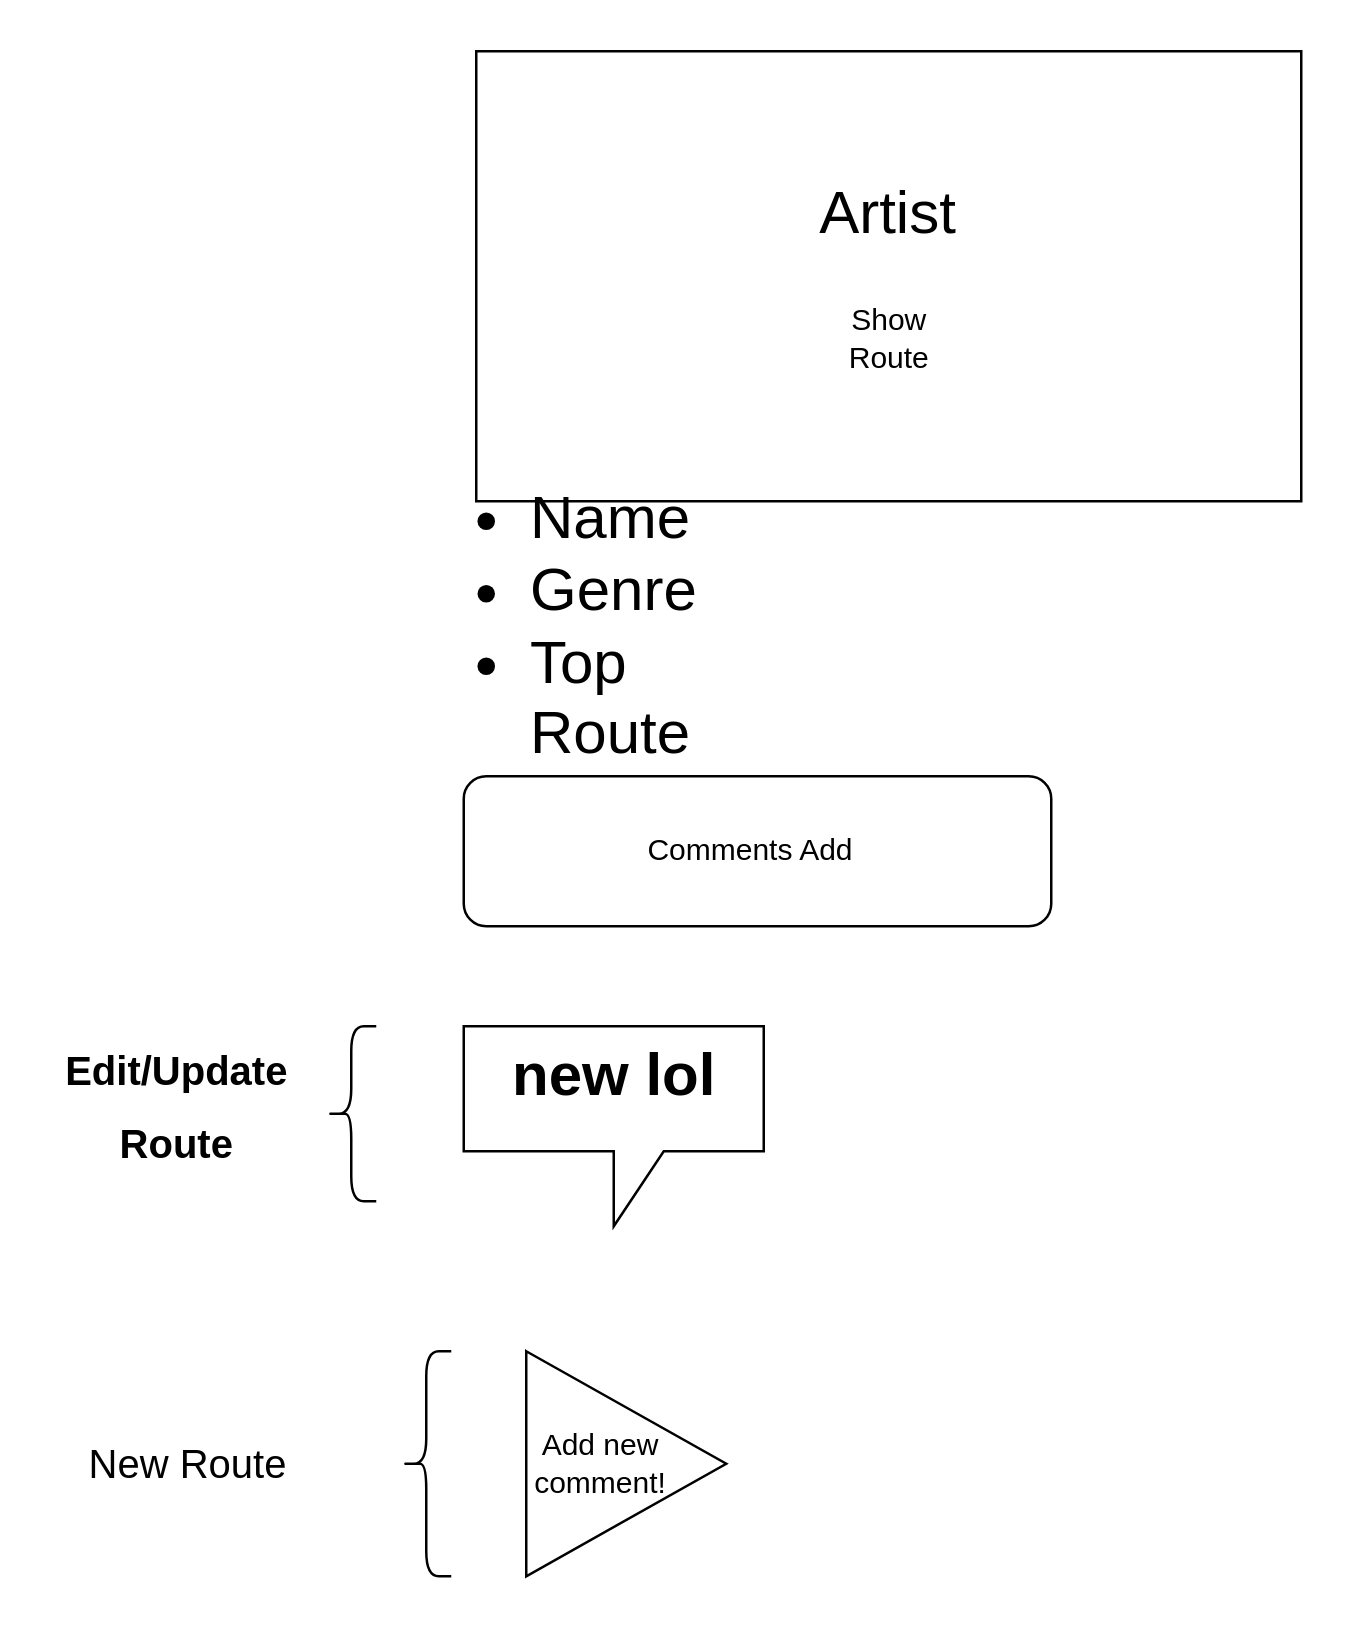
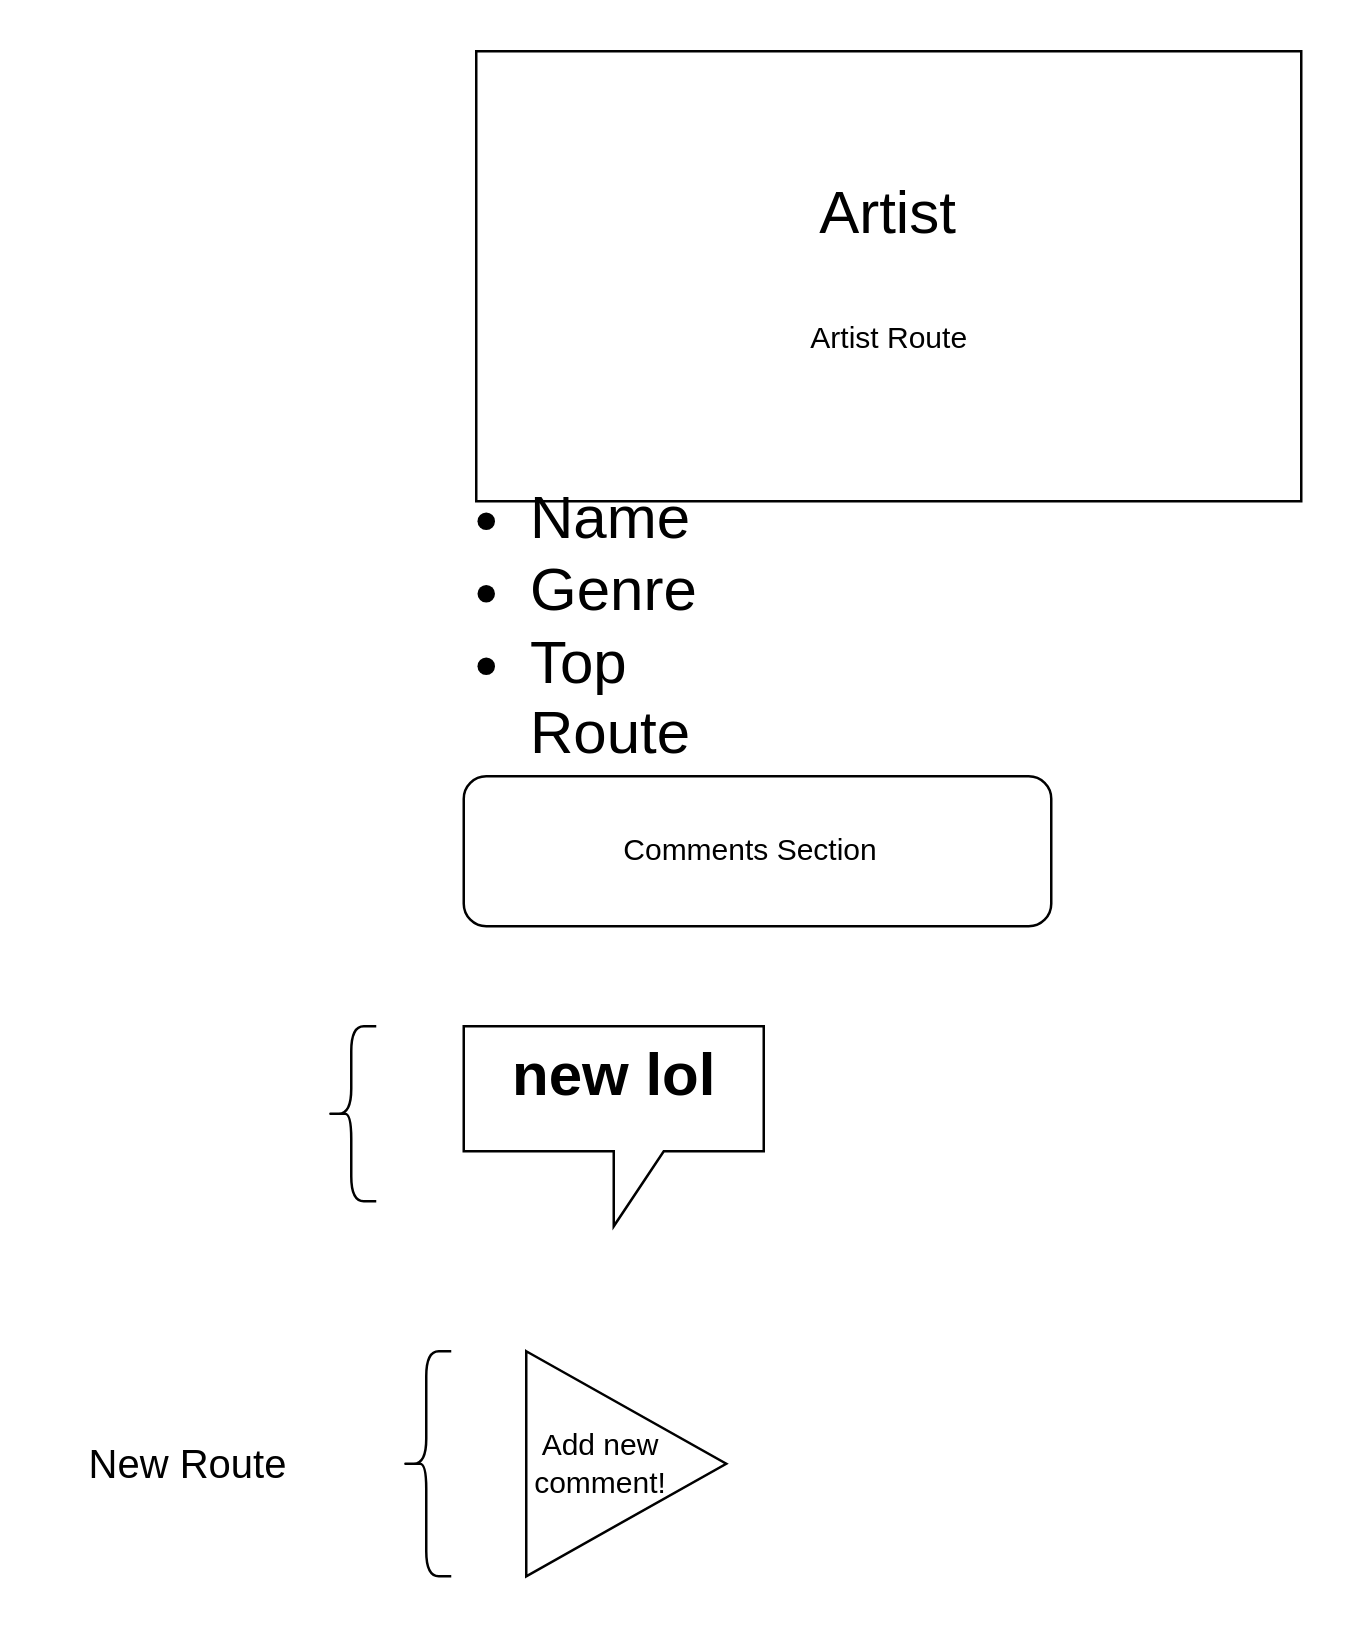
(890, 339) -> (890, 339)
(751, 851) -> (751, 851)
(176, 1101) -> none
